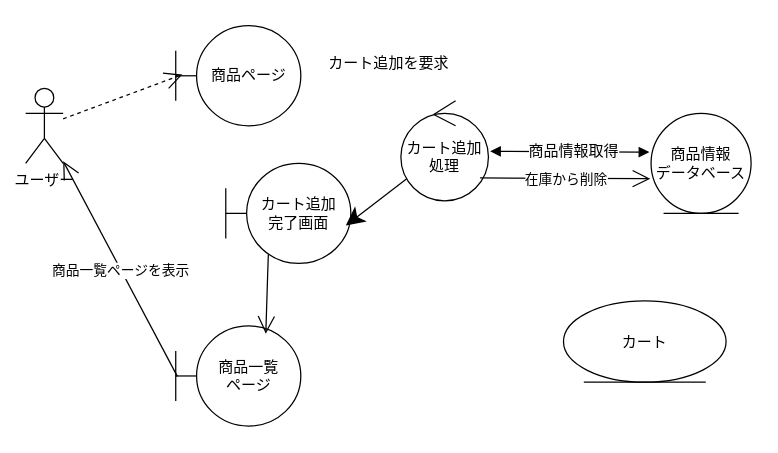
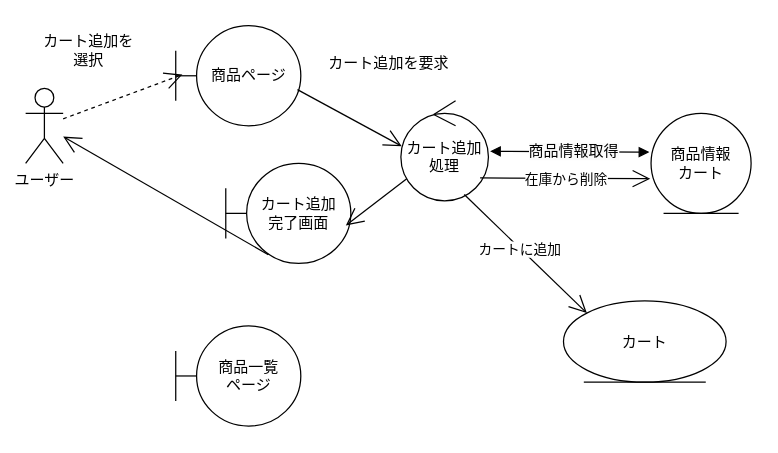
none -> (88, 51)
none -> (348, 117)
(701, 163) -> (701, 163)
(358, 216) -> (354, 219)
none -> (524, 252)
(119, 266) -> none
(267, 293) -> (167, 196)
